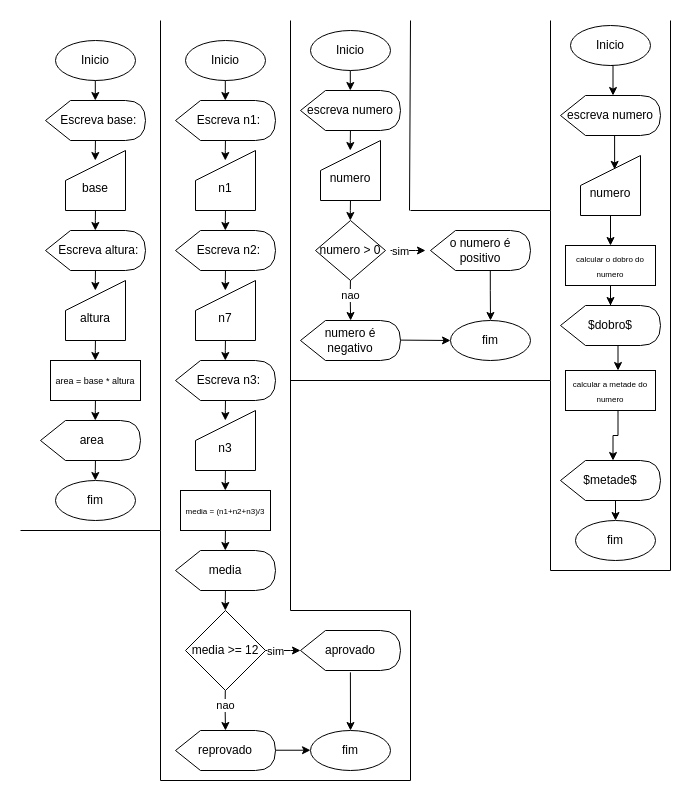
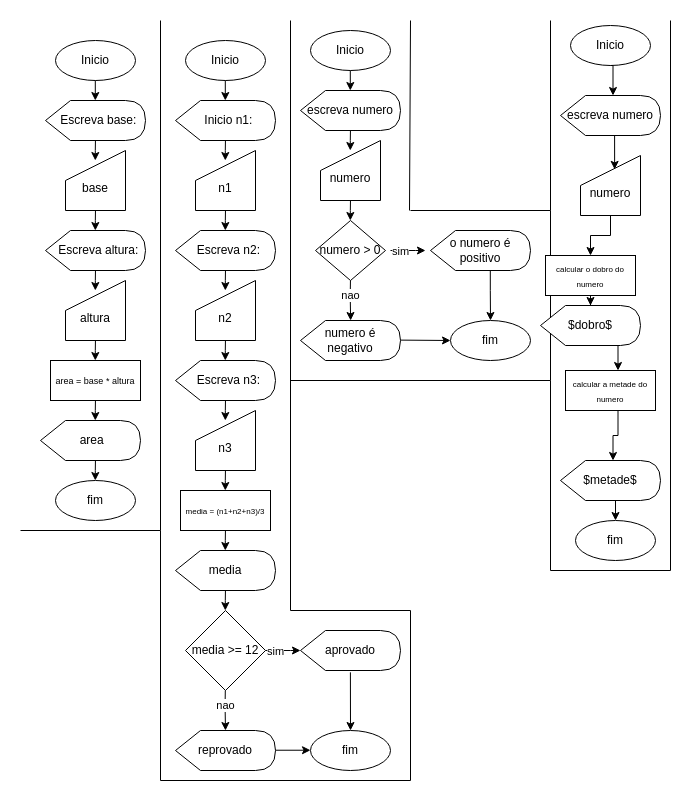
(226, 121) -> (226, 121)
(611, 266) -> (591, 276)
(226, 311) -> (226, 311)
(611, 326) -> (591, 326)
